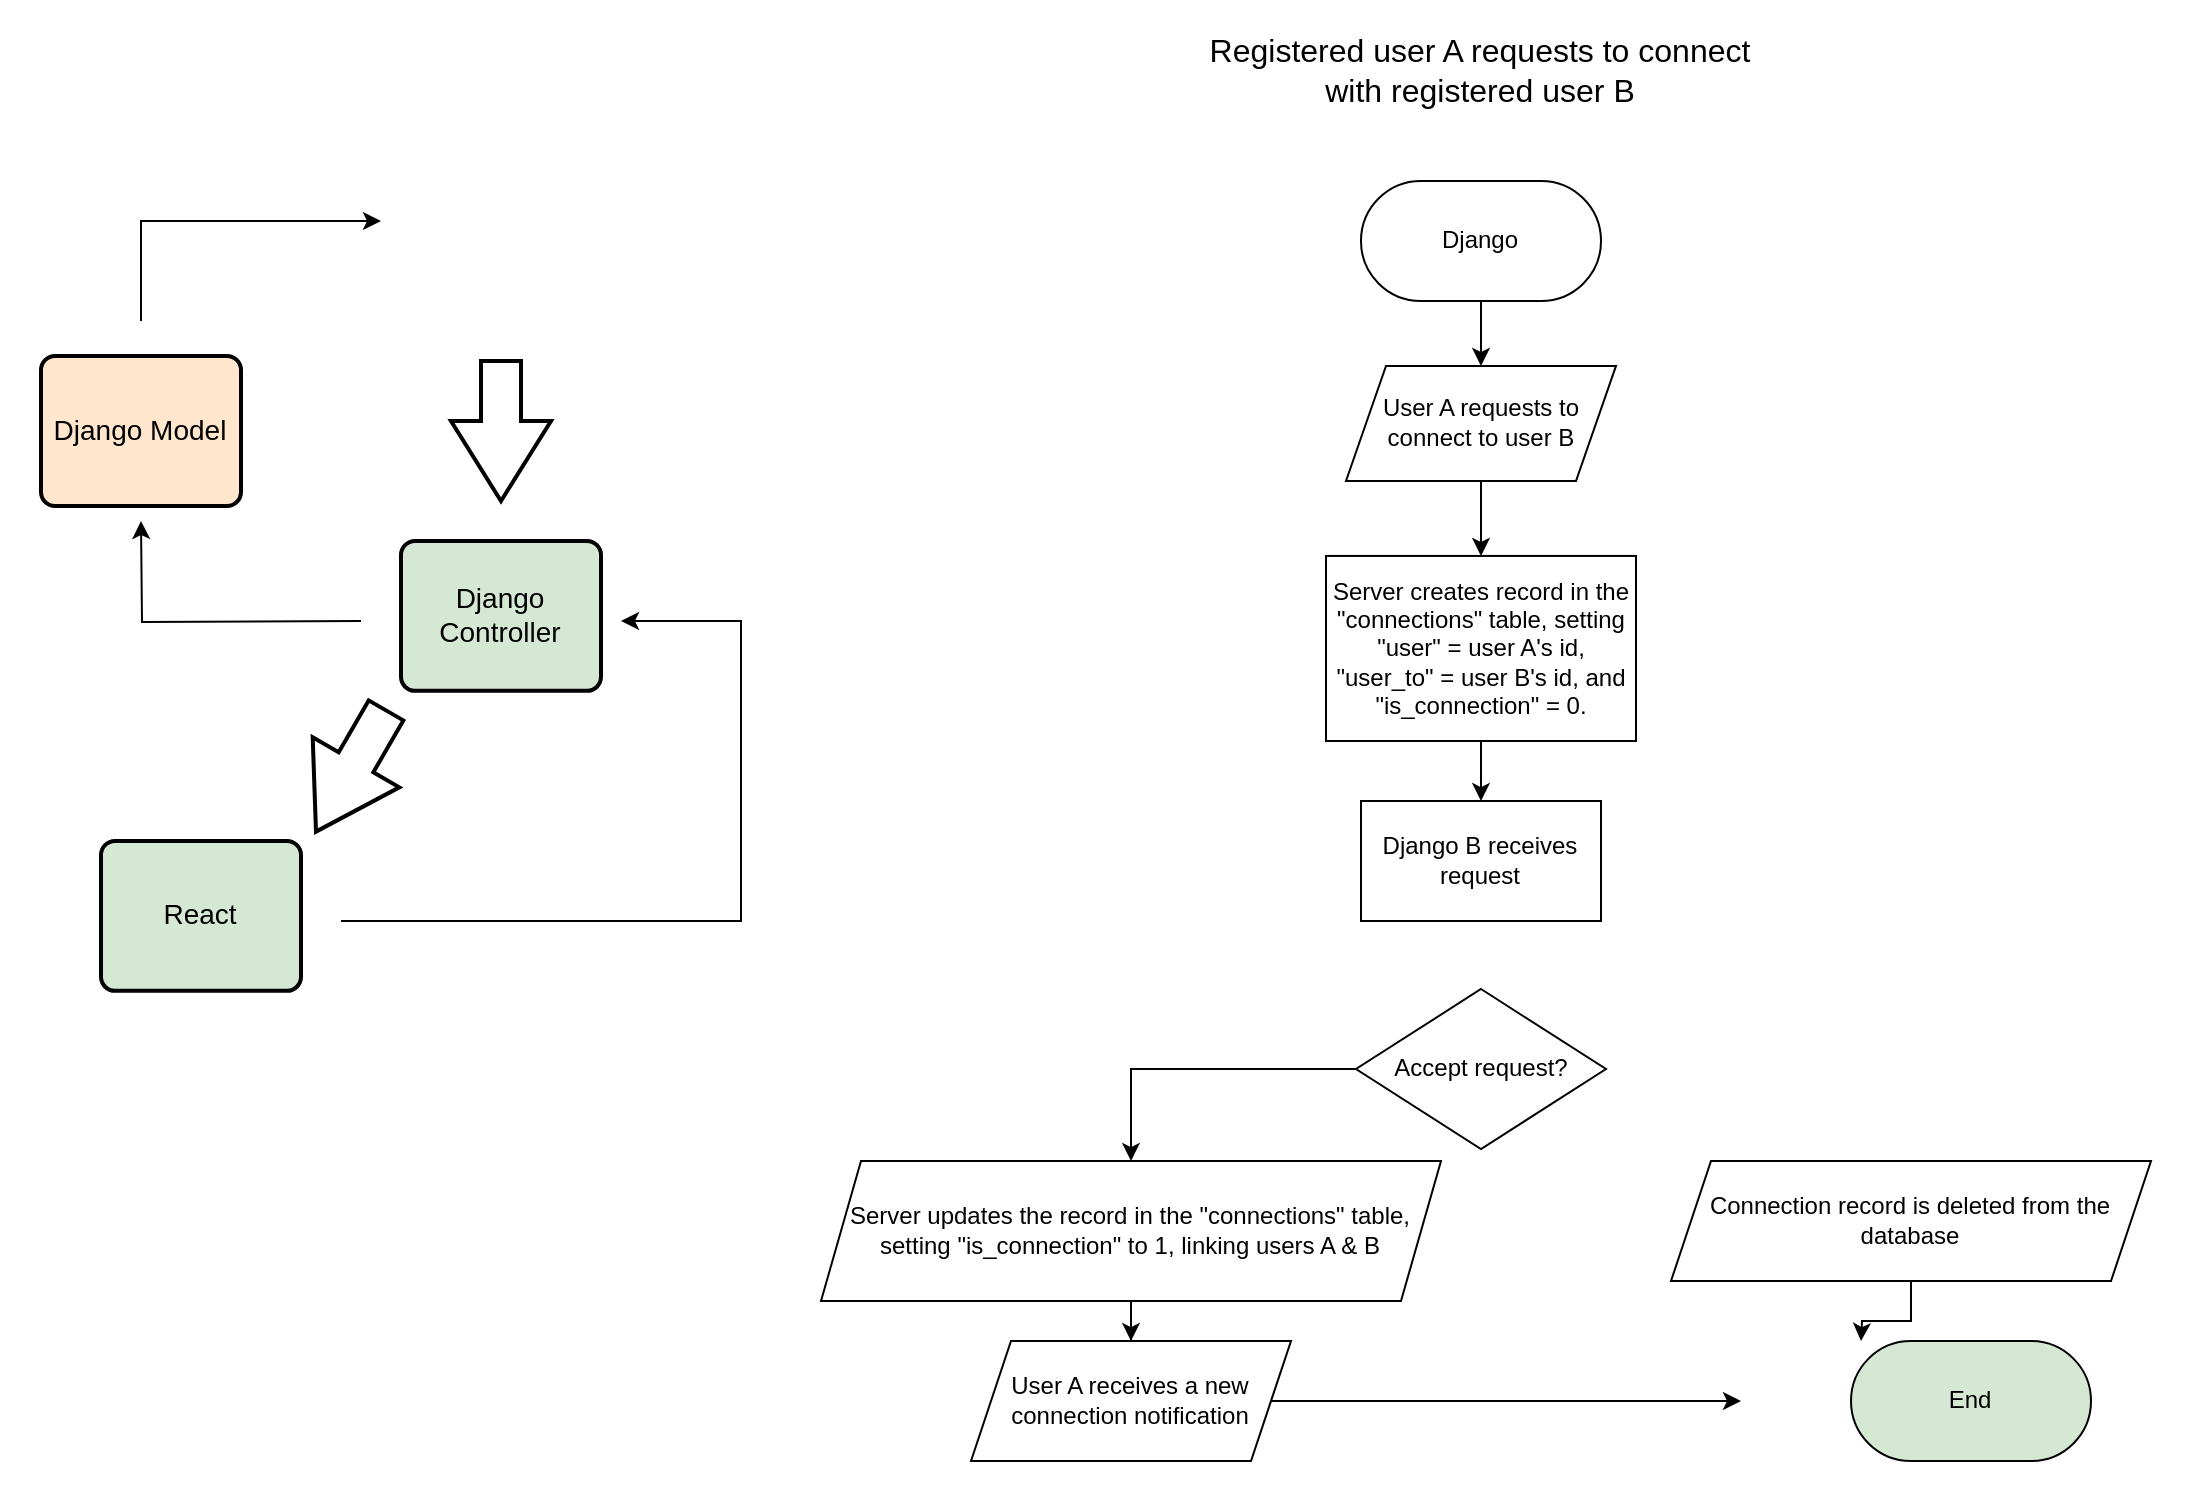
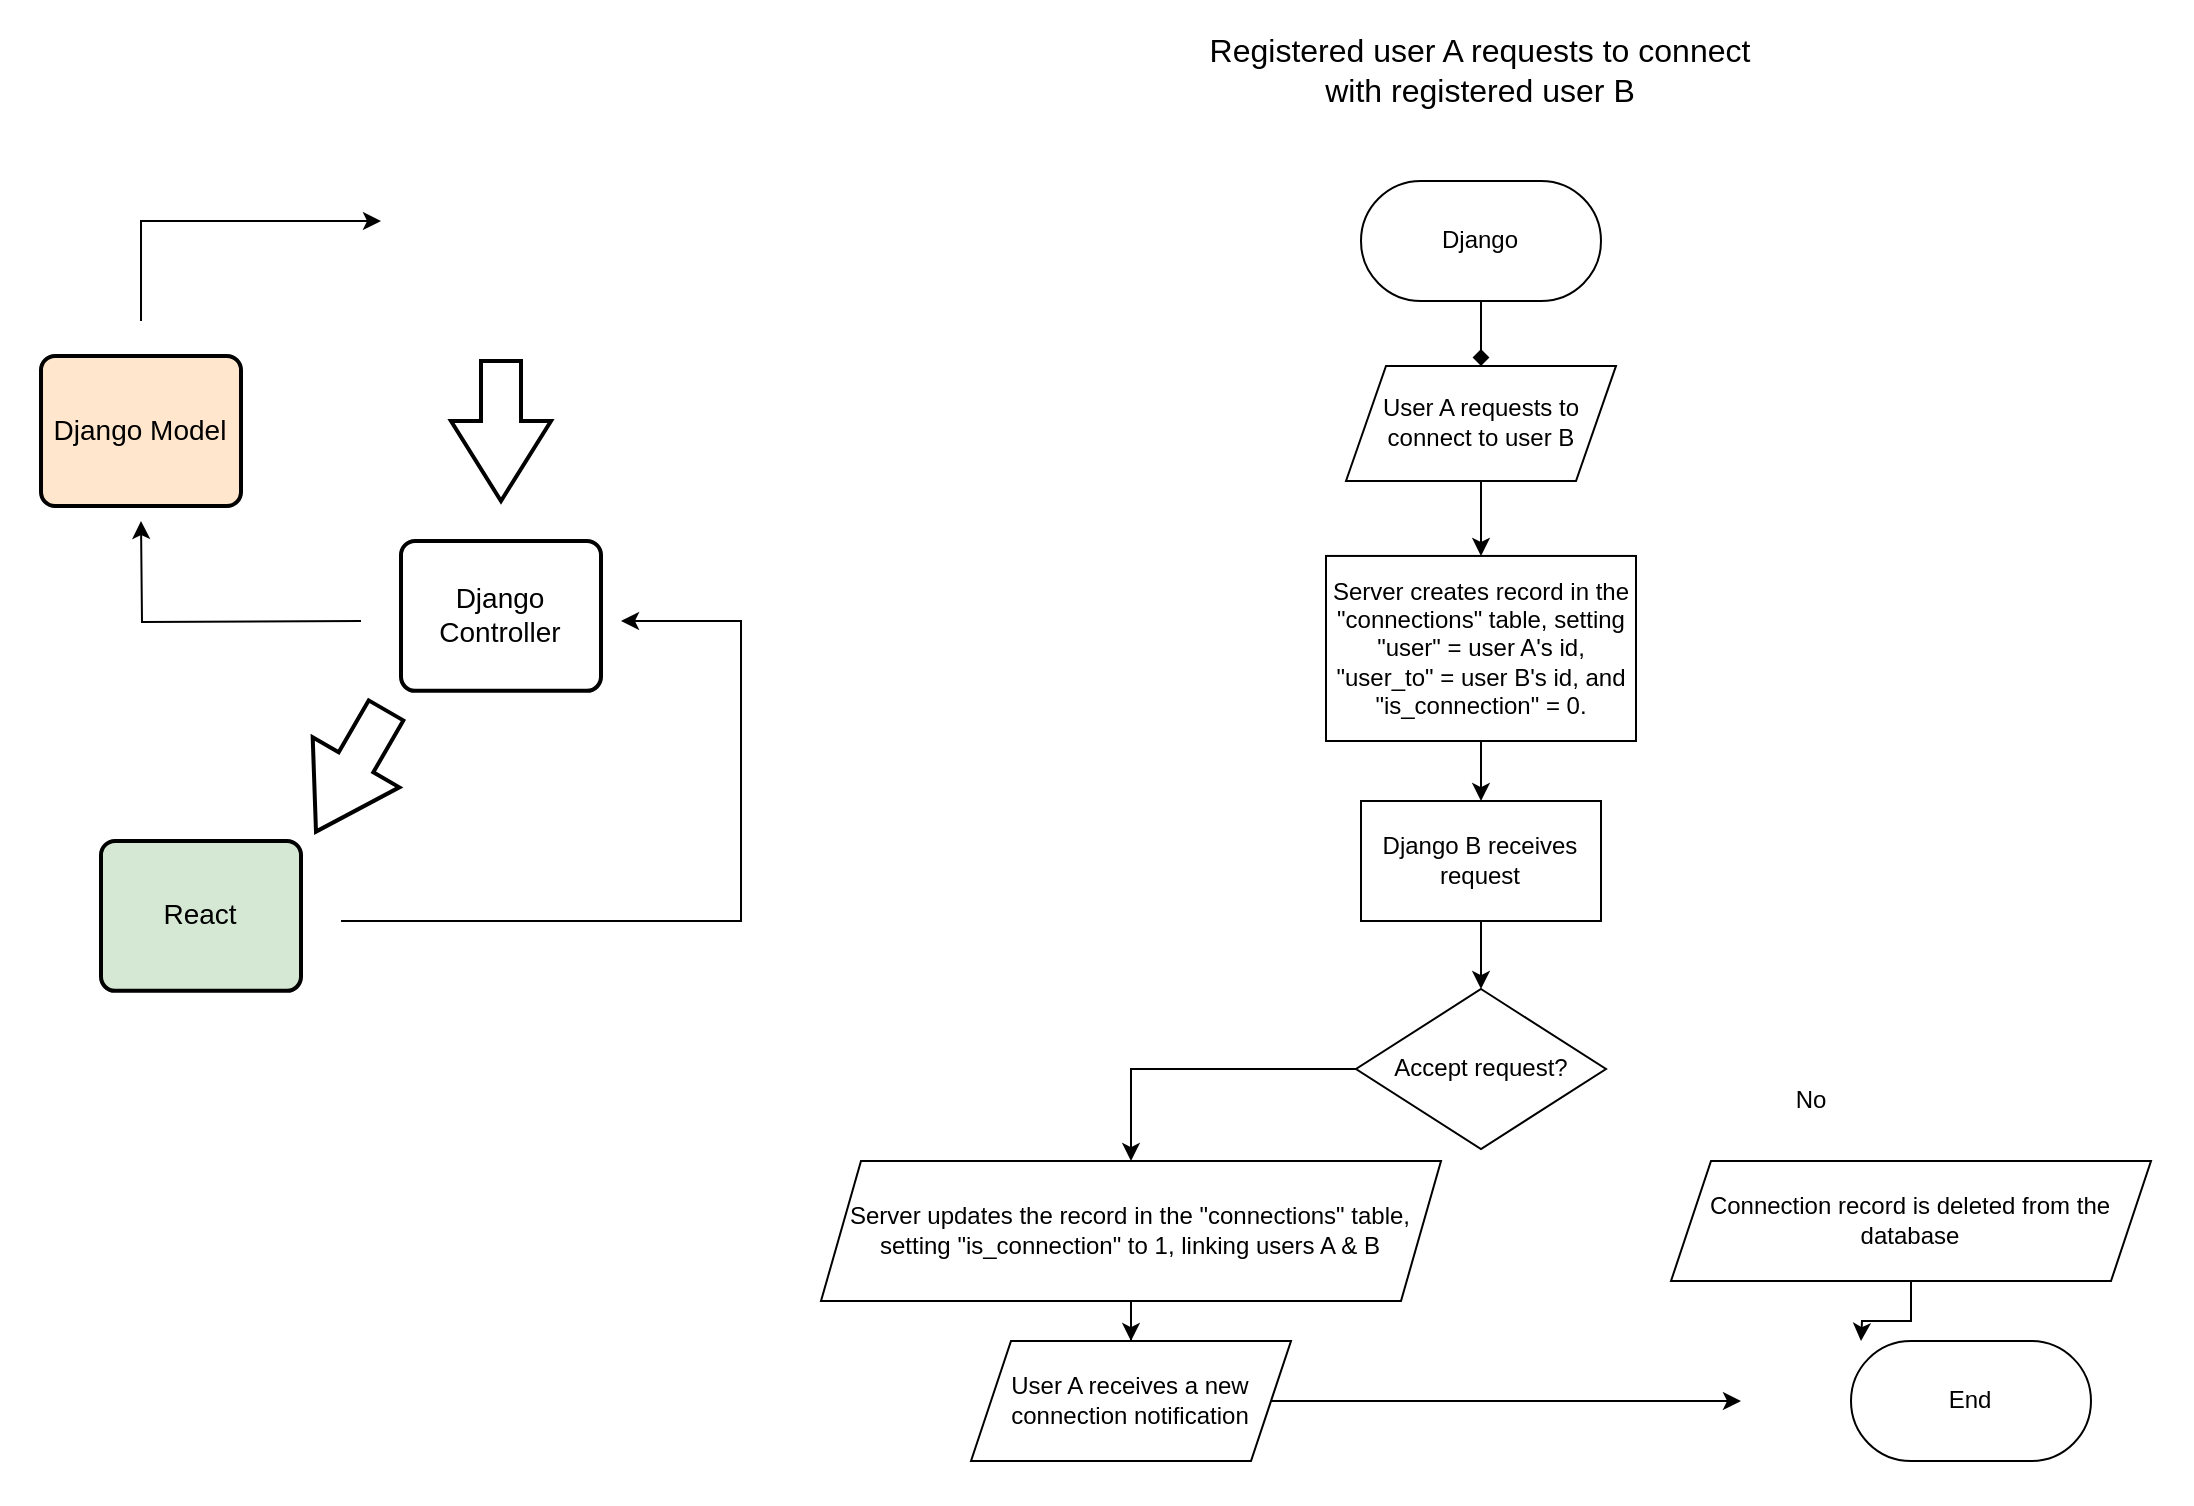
(1481, 350) -> (1481, 349)
(501, 616) -> (501, 616)
none -> (1481, 960)
none -> (1811, 1101)
(1971, 1401) -> (1971, 1401)
